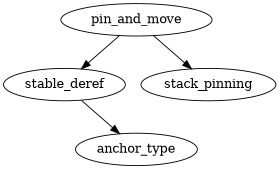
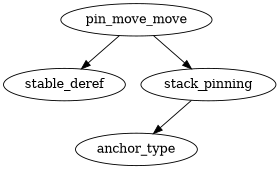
(136, 20) -> (136, 20)
(97, 114) -> (176, 114)
